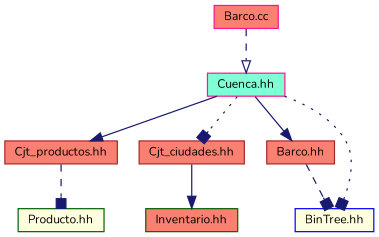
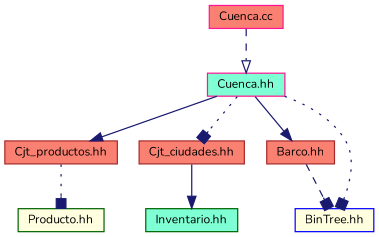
(246, 17) -> (246, 17)
(61, 180) -> (61, 180)
(192, 220) -> (192, 220)
